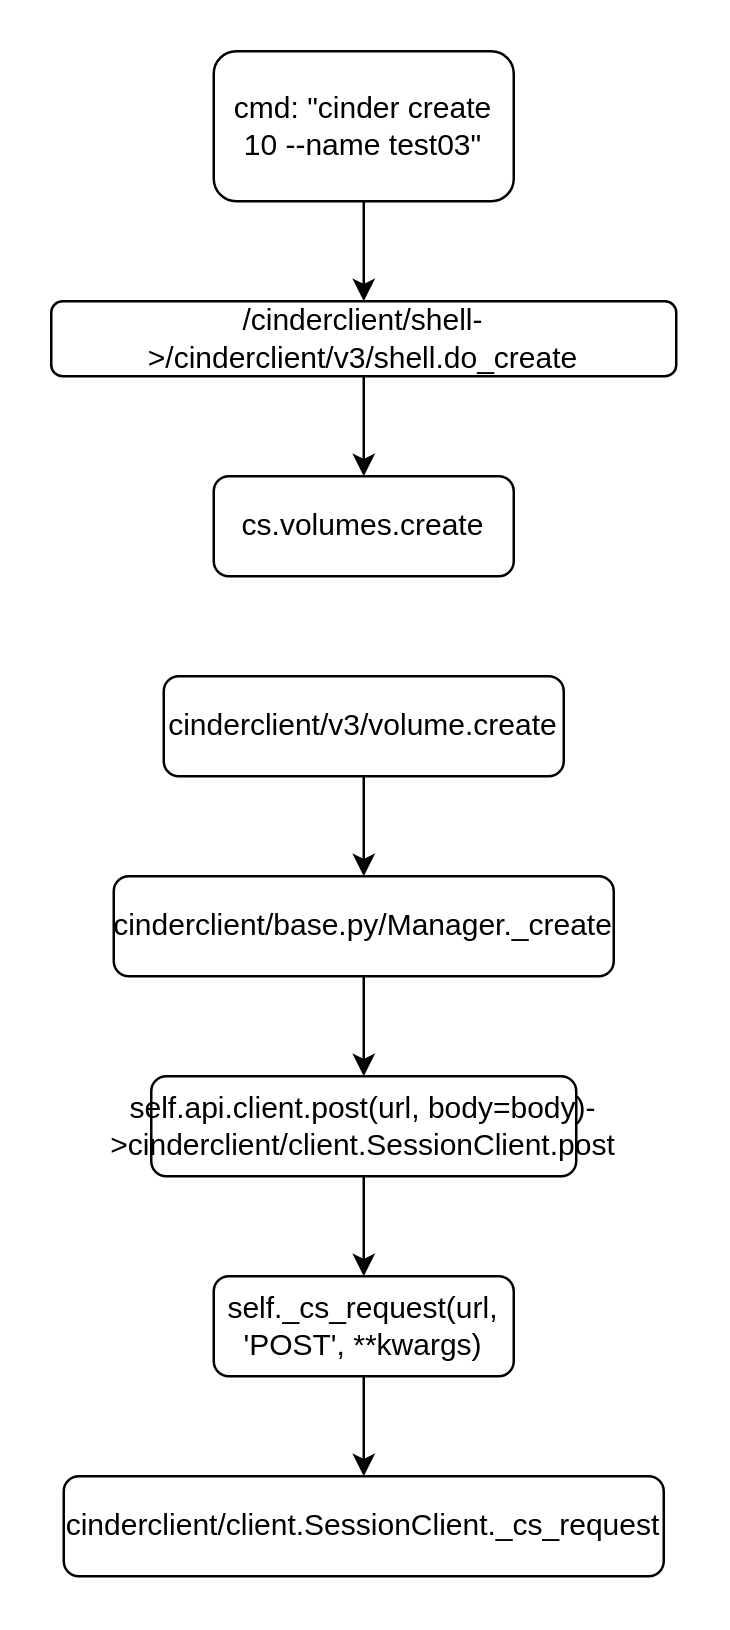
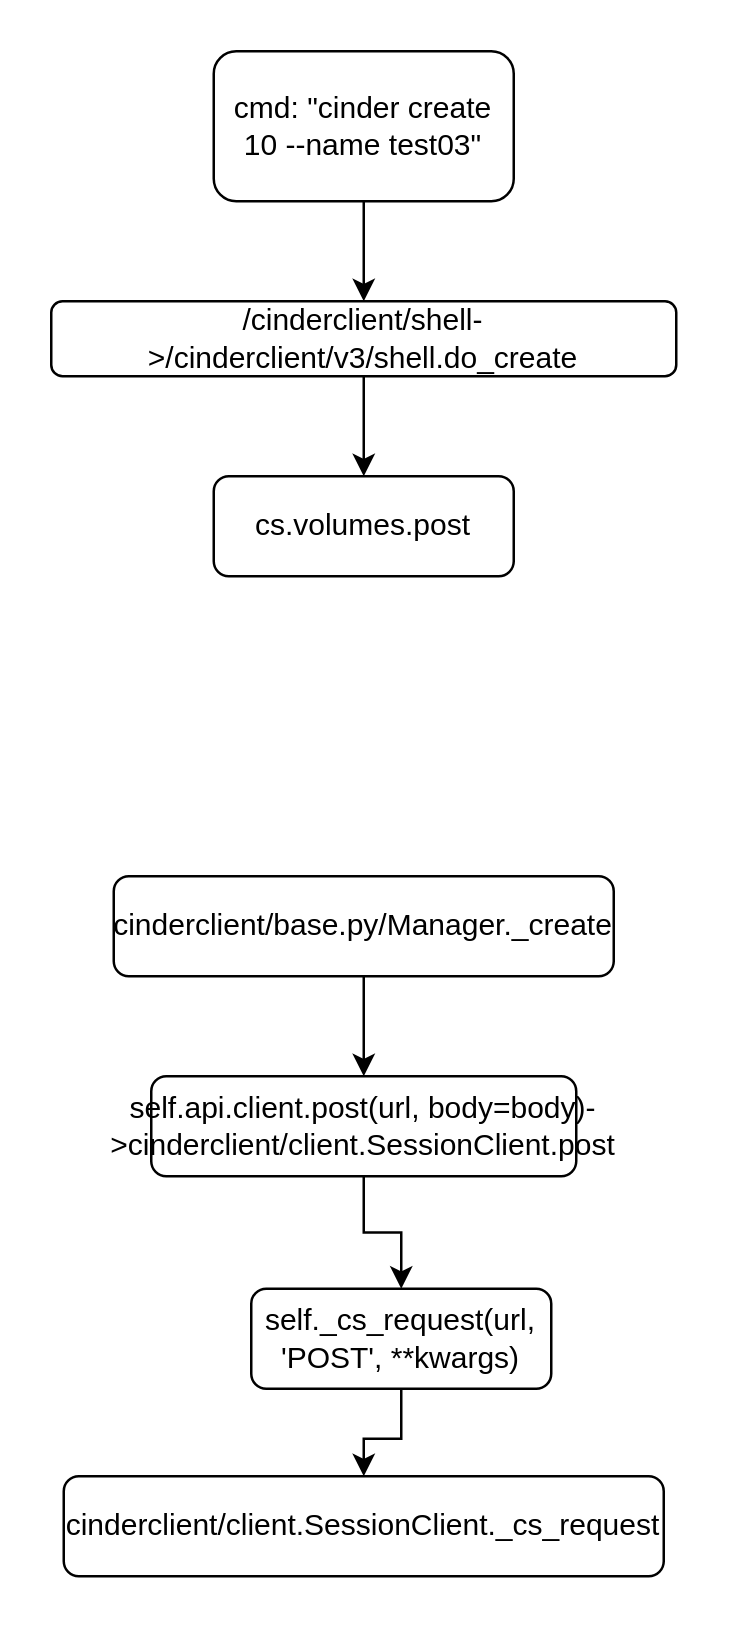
(364, 526) -> (364, 526)
(364, 726) -> none
(364, 818) -> none
(364, 1326) -> (401, 1339)
